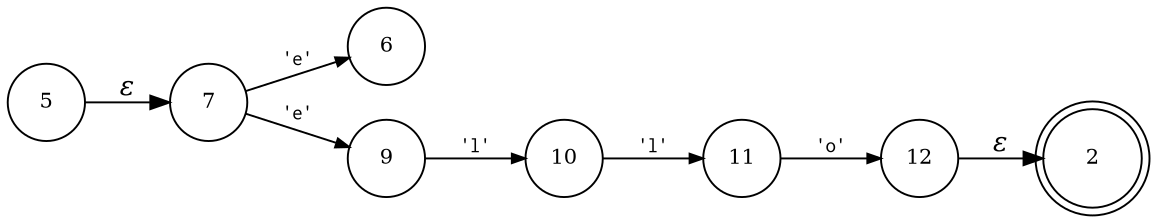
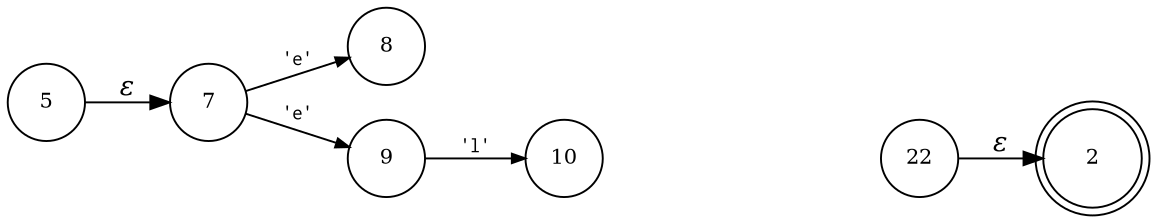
(386, 46) -> (386, 46)
(742, 158) -> none
(920, 158) -> (920, 158)
